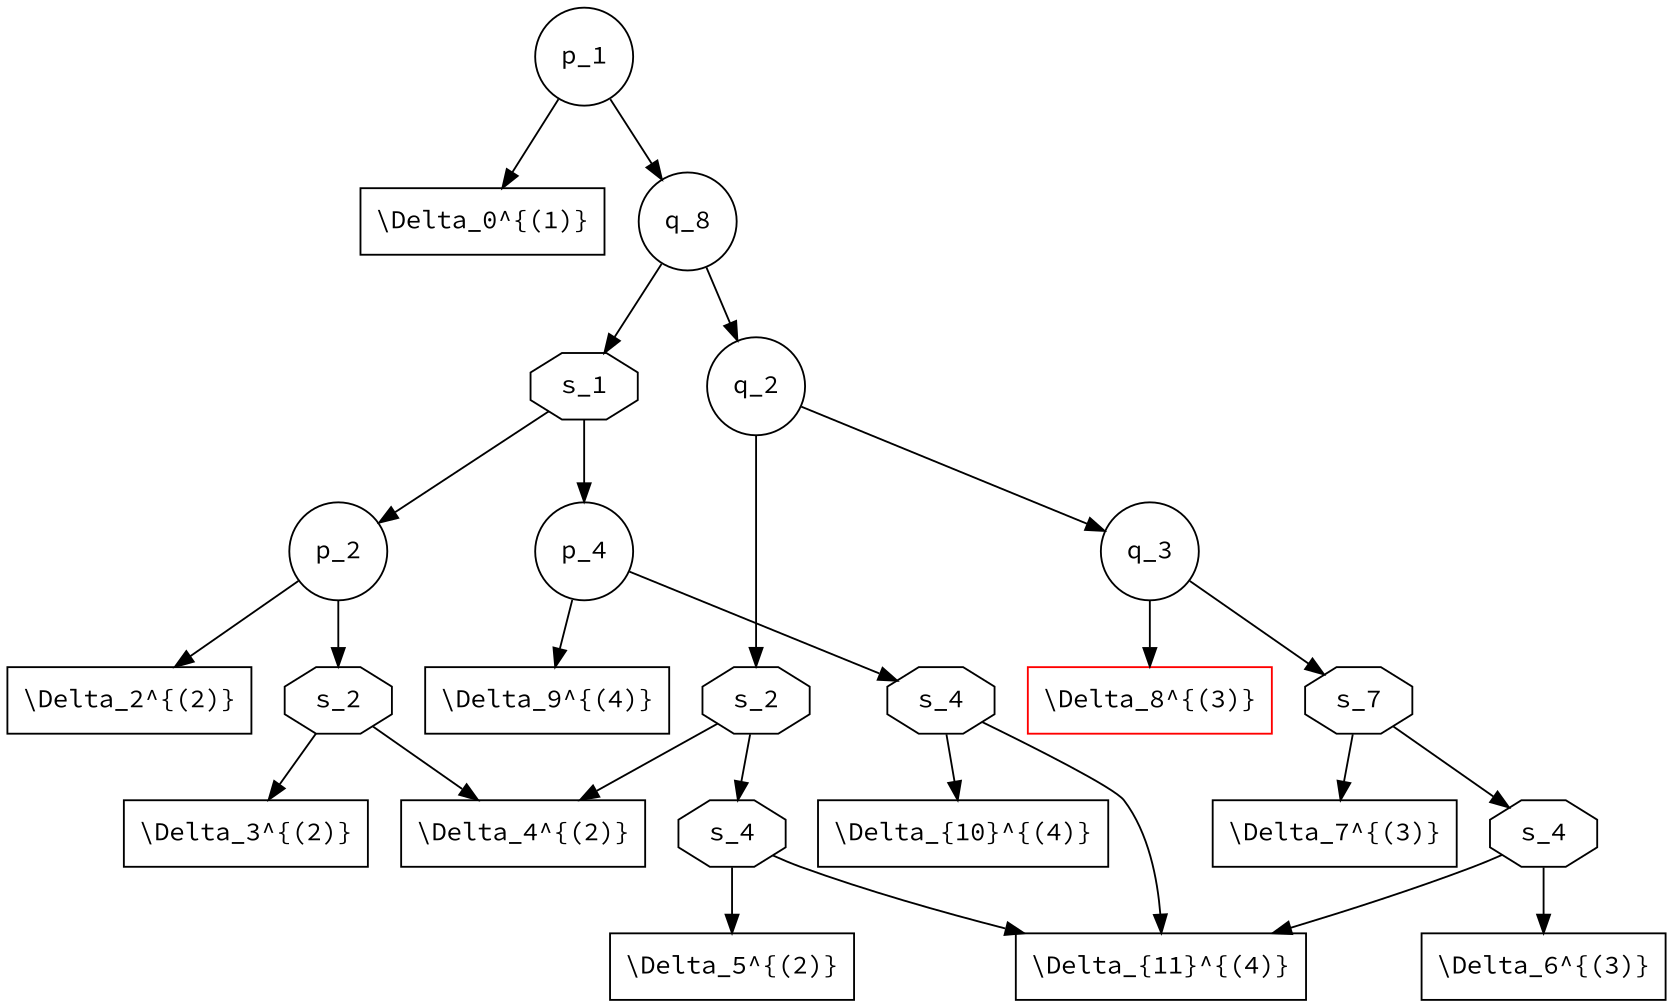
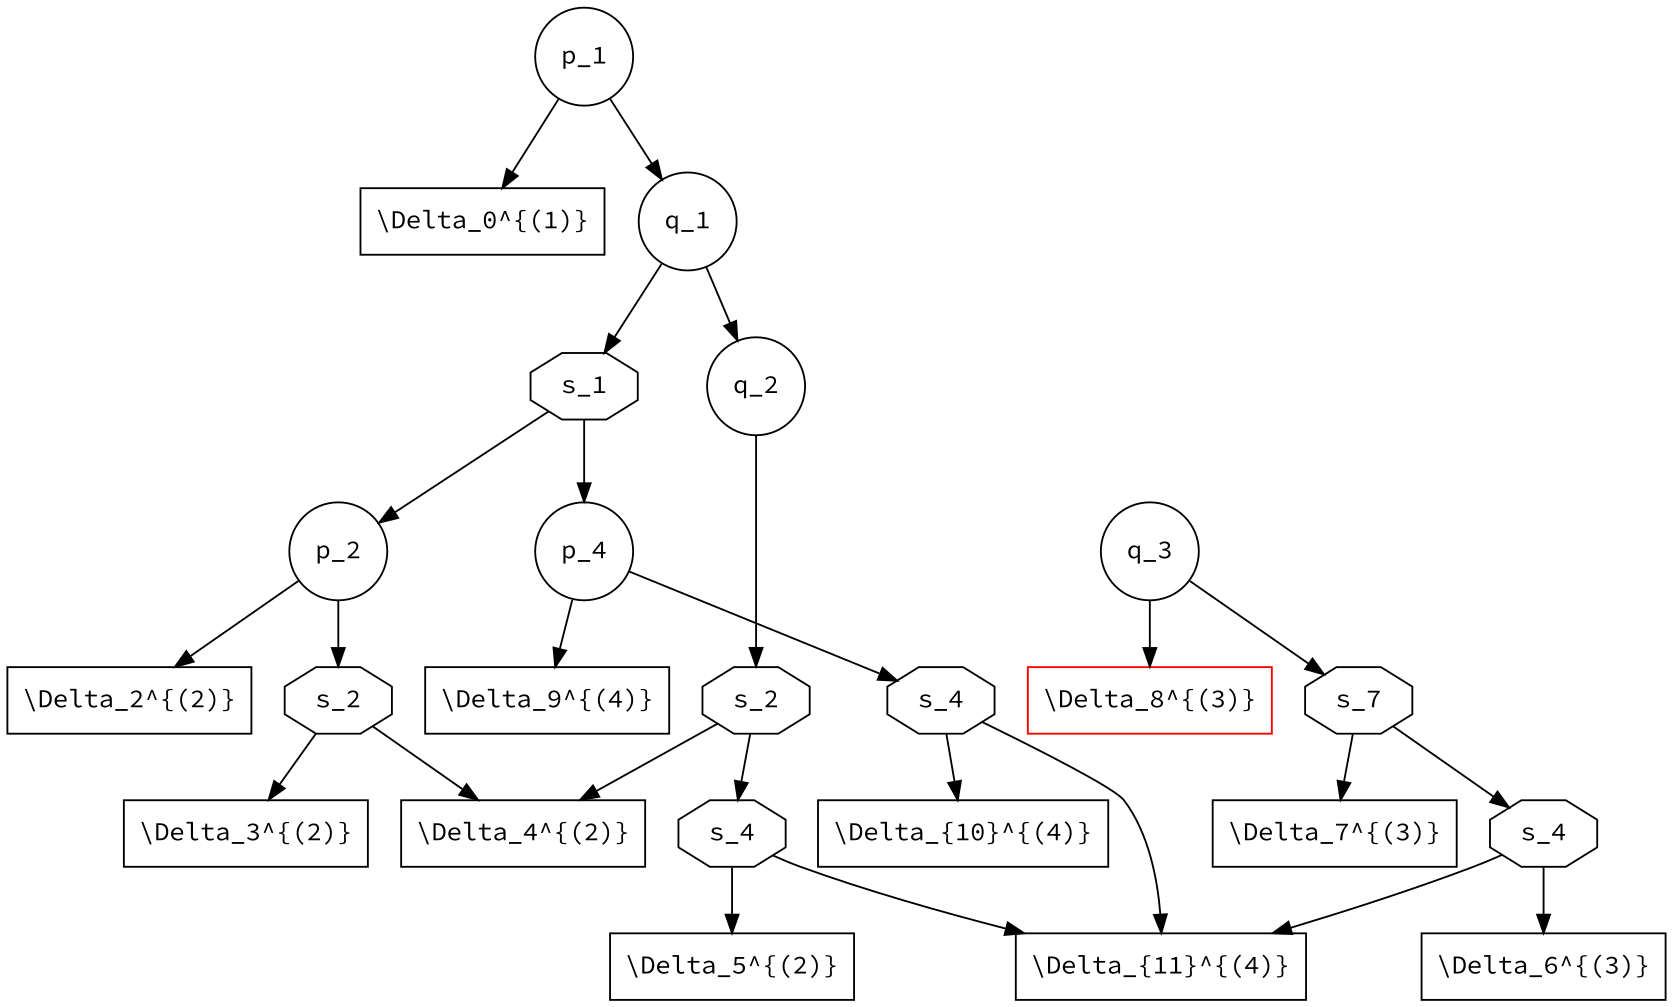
(688, 221) -> (688, 221)
(944, 465) -> none
